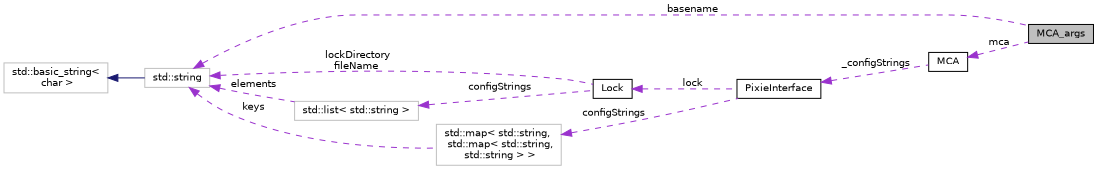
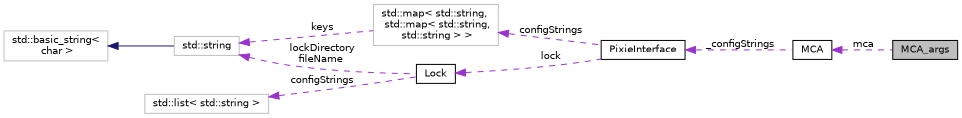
(611, 15) -> none
(257, 95) -> none
